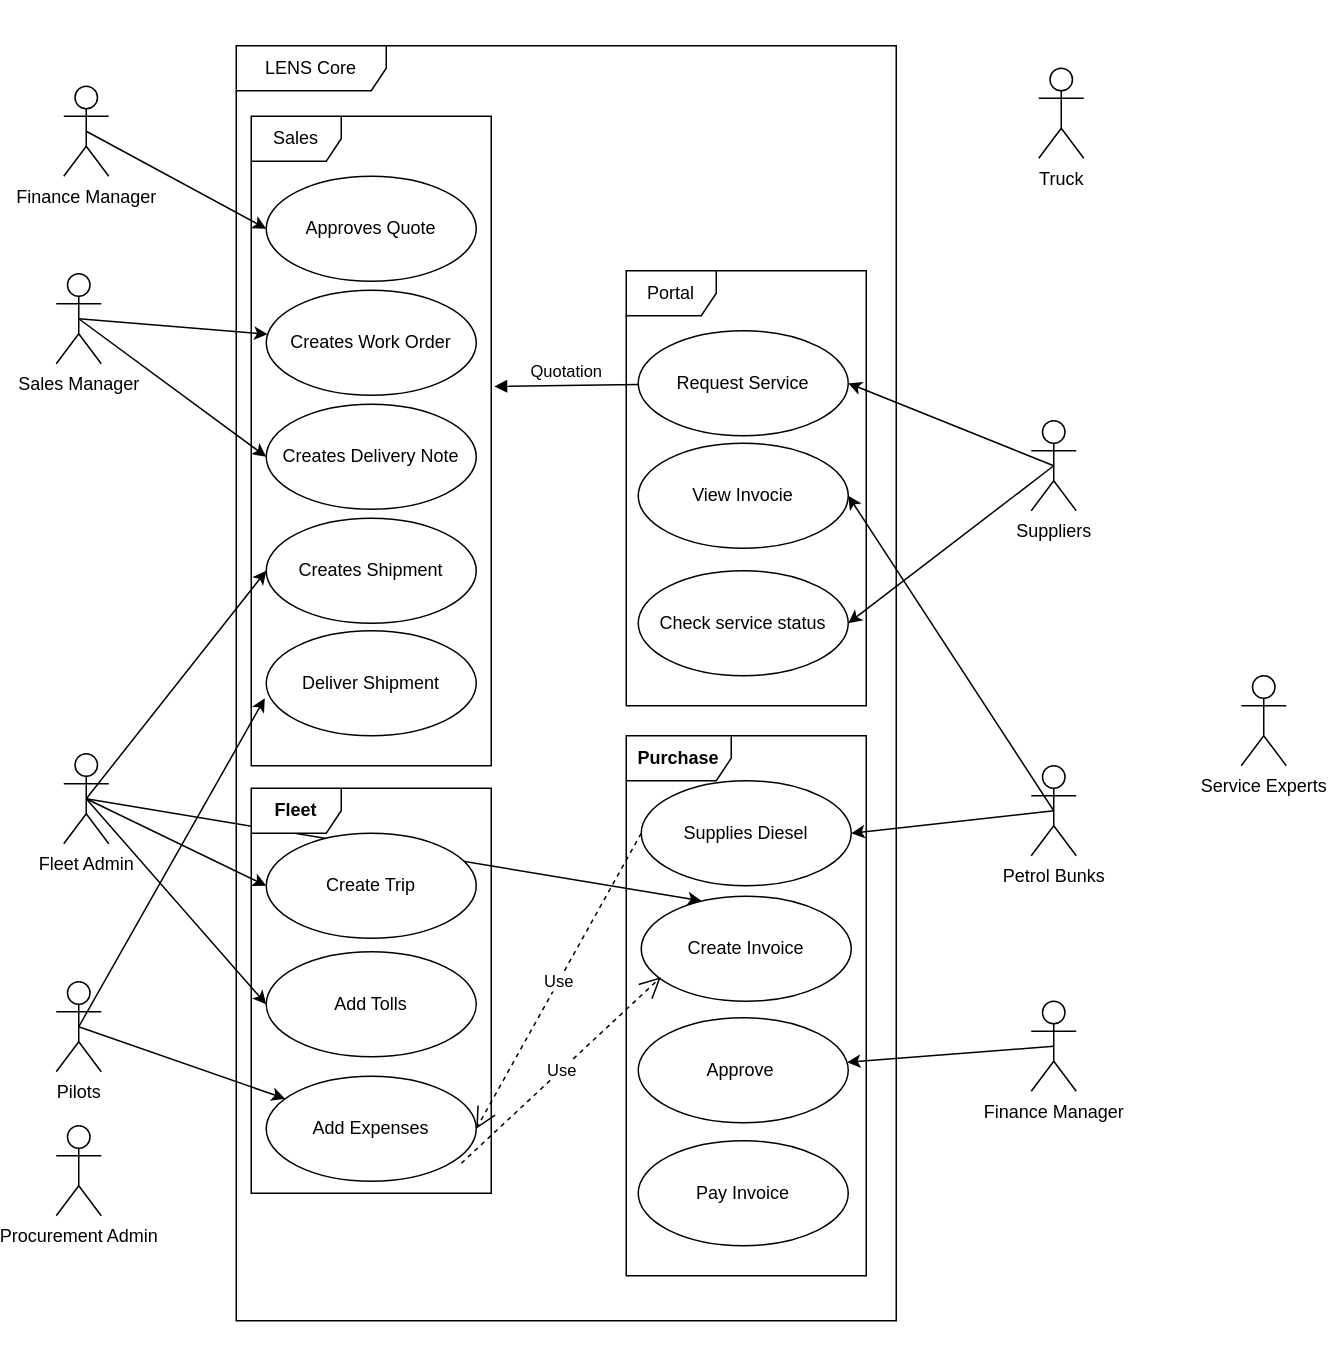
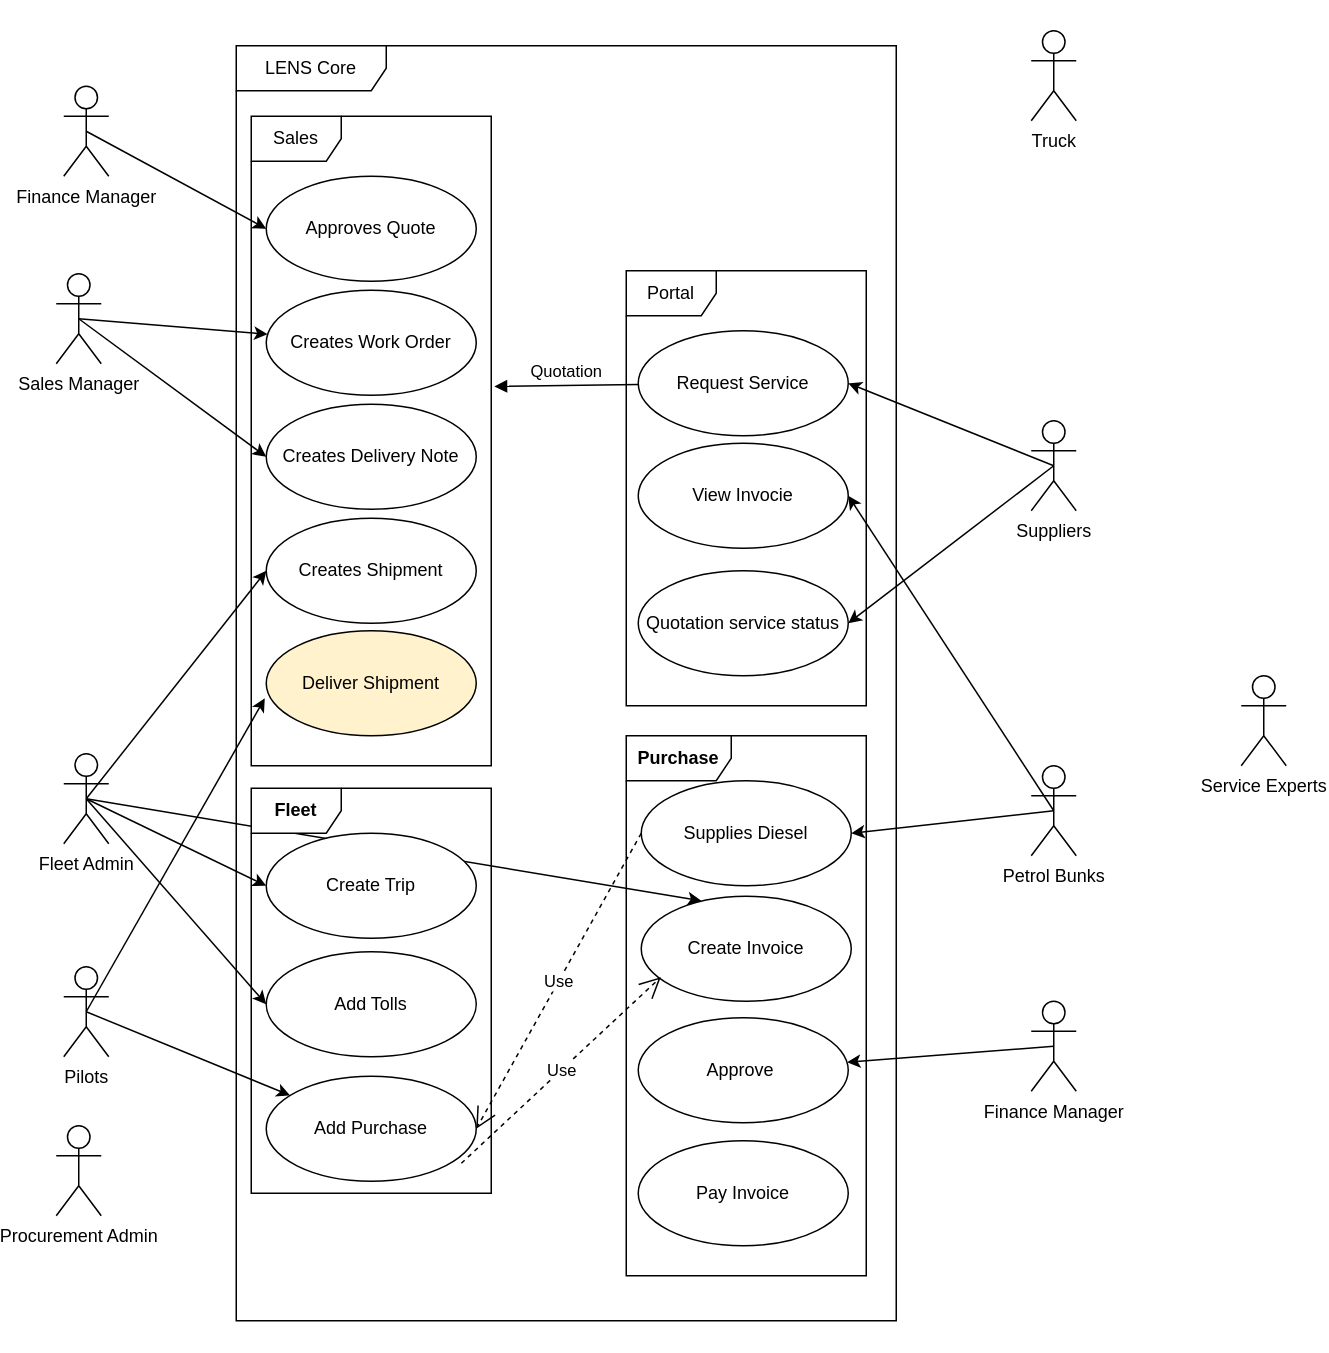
(1061, 113) -> (1054, 76)
(743, 623) -> (743, 623)
(371, 683) -> (371, 683)
(79, 1027) -> (86, 1012)
(371, 1129) -> (371, 1129)
